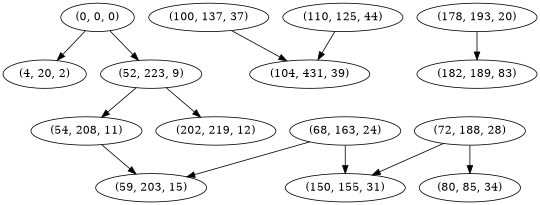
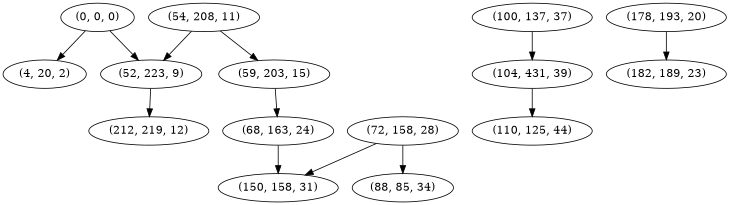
(328, 42) -> (532, 99)
(477, 74) -> (666, 74)
(122, 100) -> (180, 43)
(216, 131) -> (149, 131)
(470, 131) -> (403, 131)
(252, 158) -> (276, 99)
(345, 188) -> (278, 188)
(470, 188) -> (403, 188)
